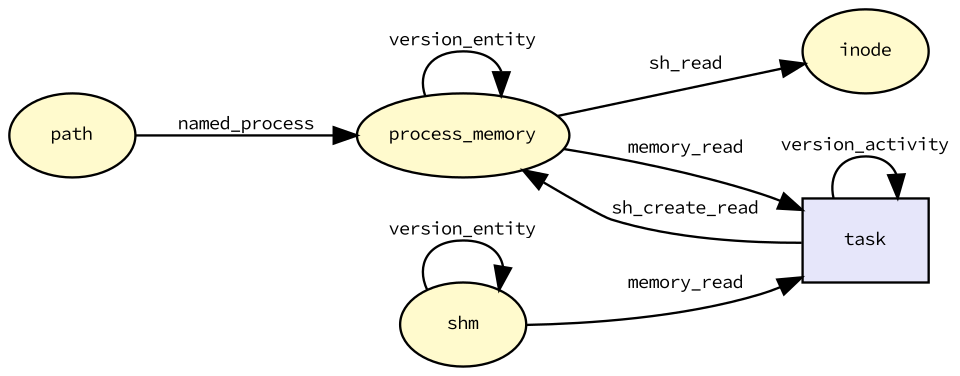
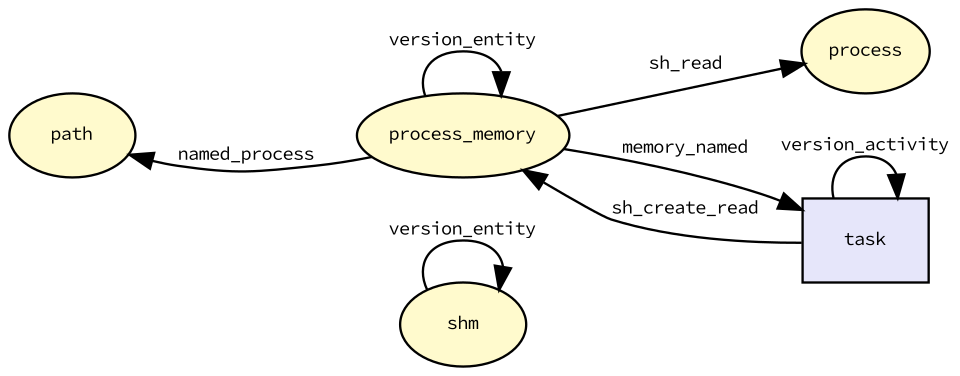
(866, 51) -> (866, 51)
(235, 135) -> (262, 171)
(686, 148) -> (686, 148)
(655, 316) -> none
